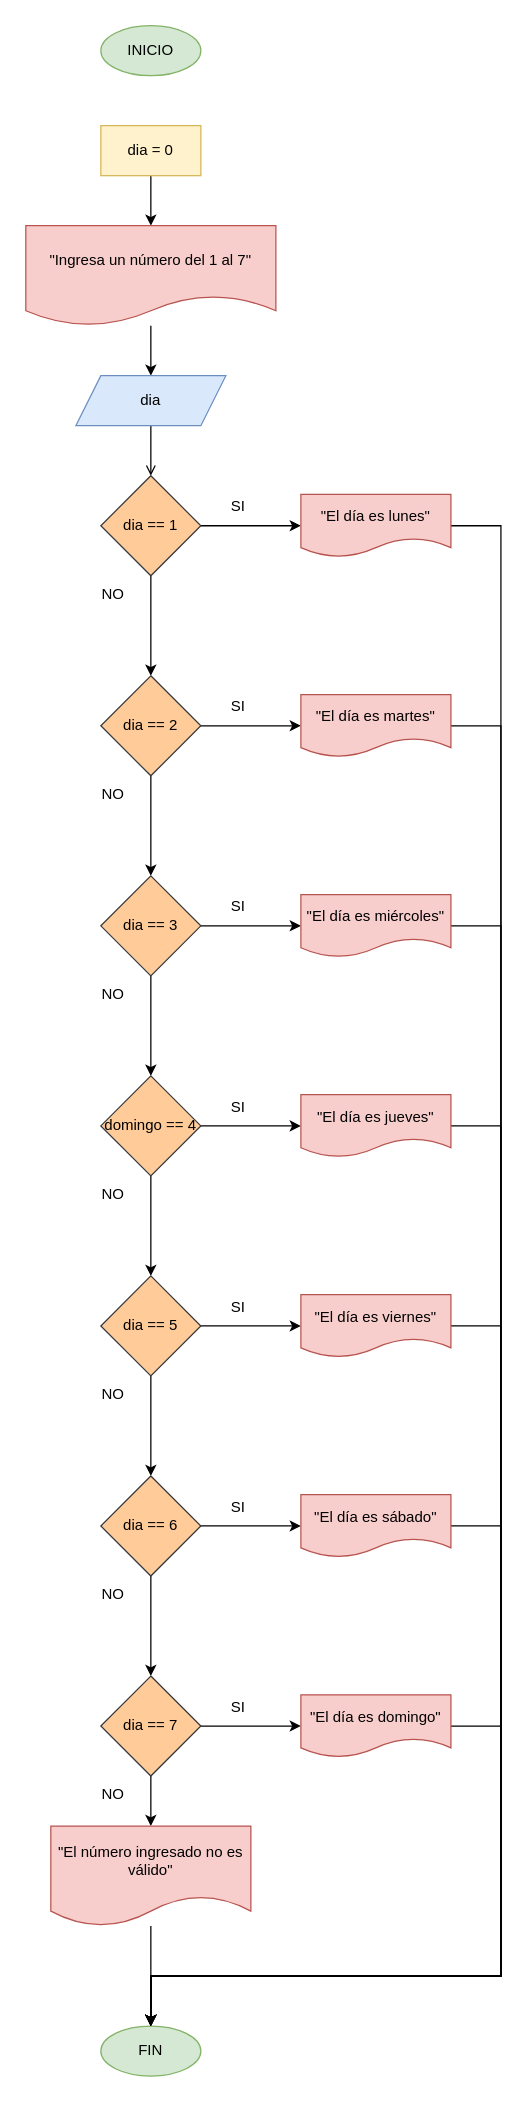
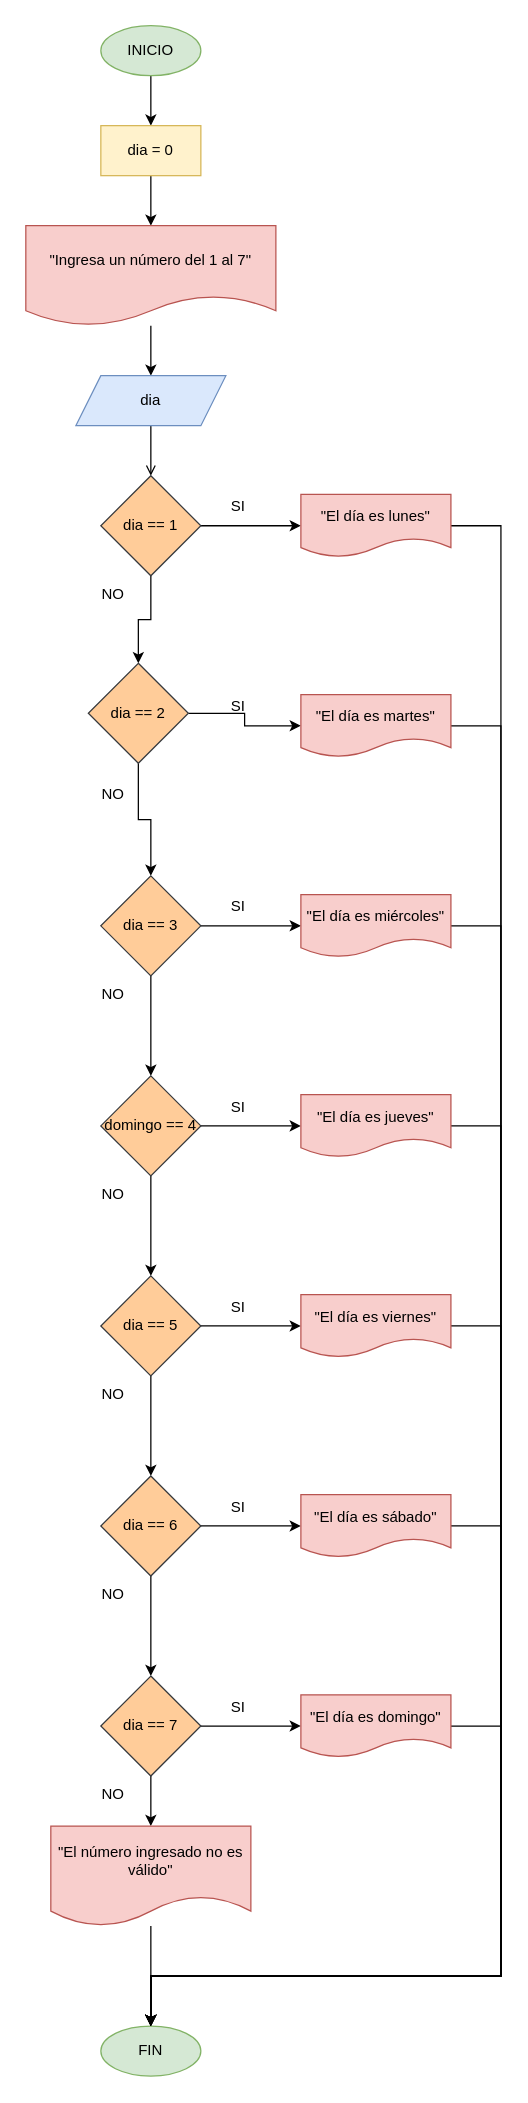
none -> (151, 97)
(151, 726) -> (138, 713)
